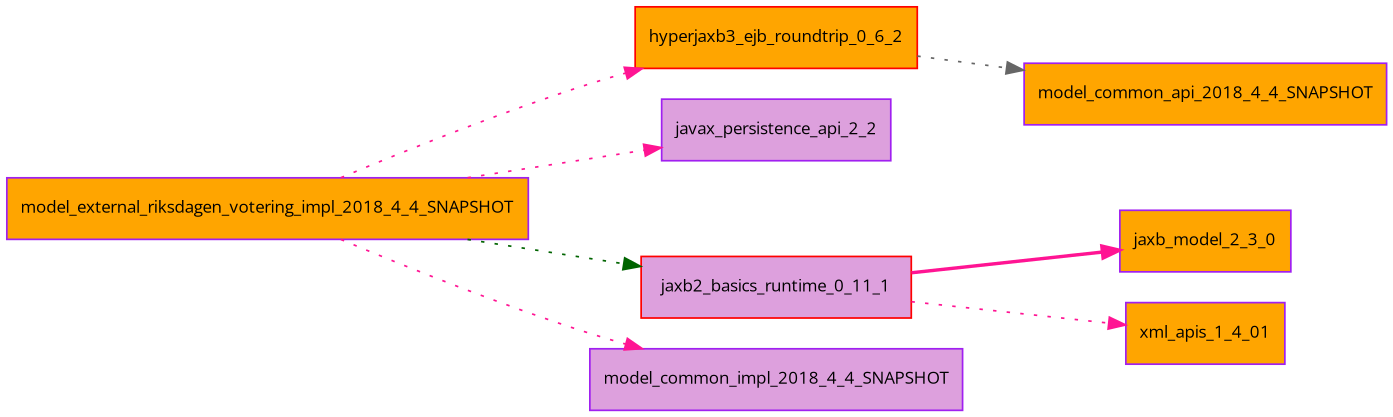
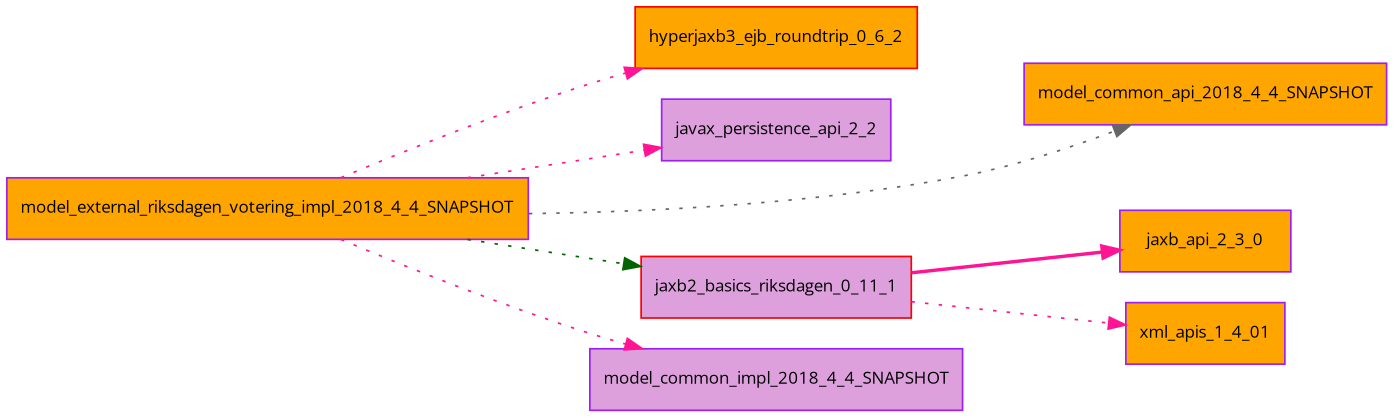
(962, 62) -> (826, 196)
(1205, 241) -> (1205, 241)
(776, 287) -> (776, 287)
